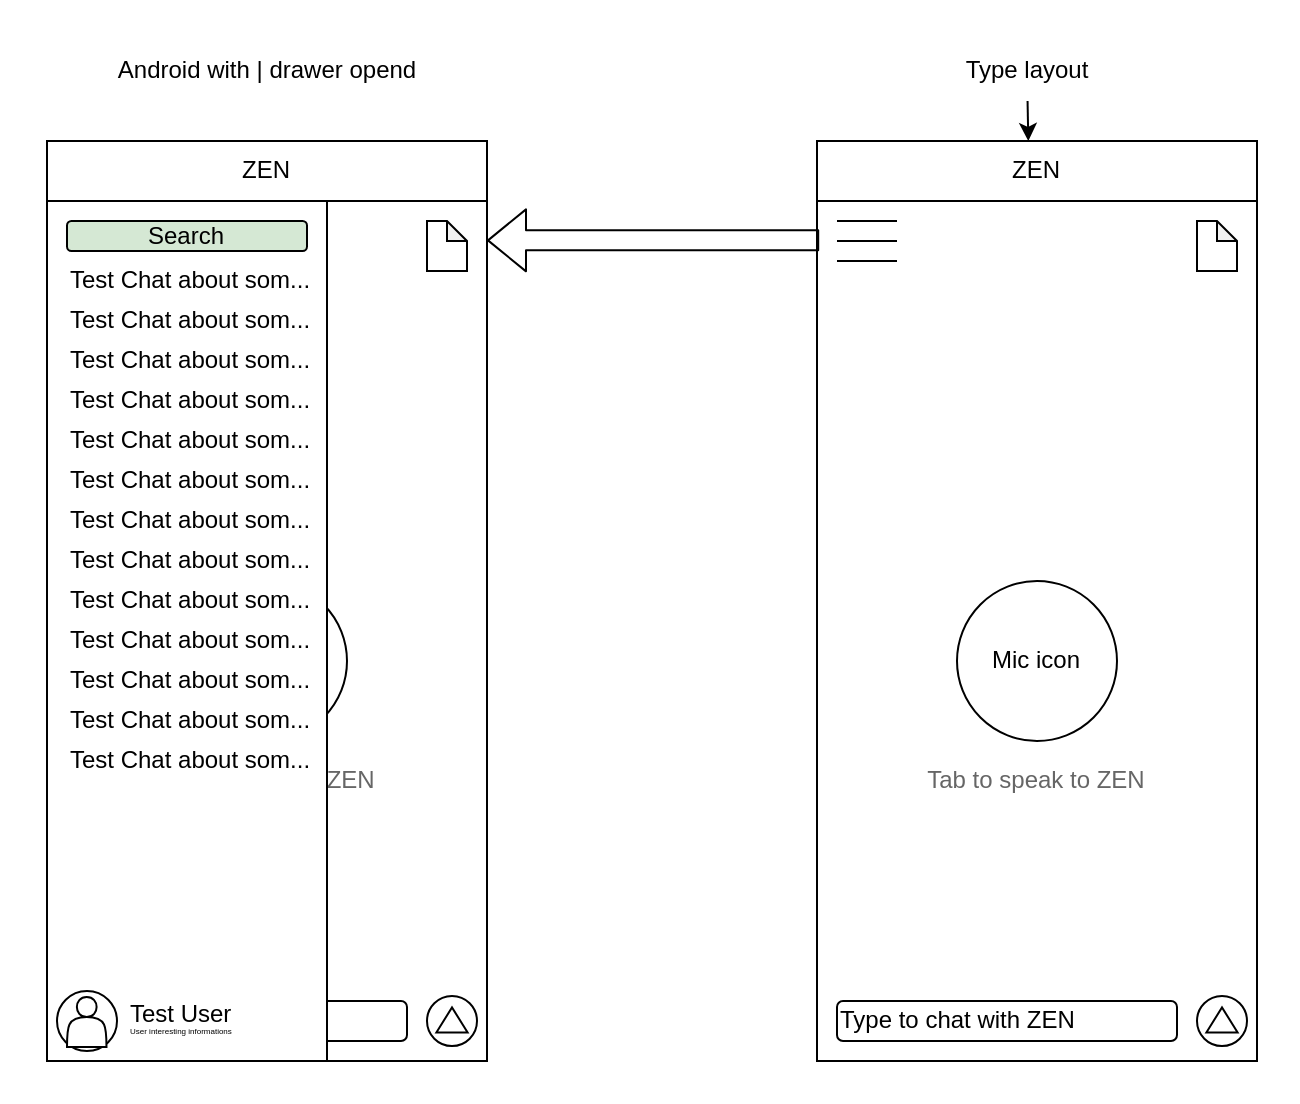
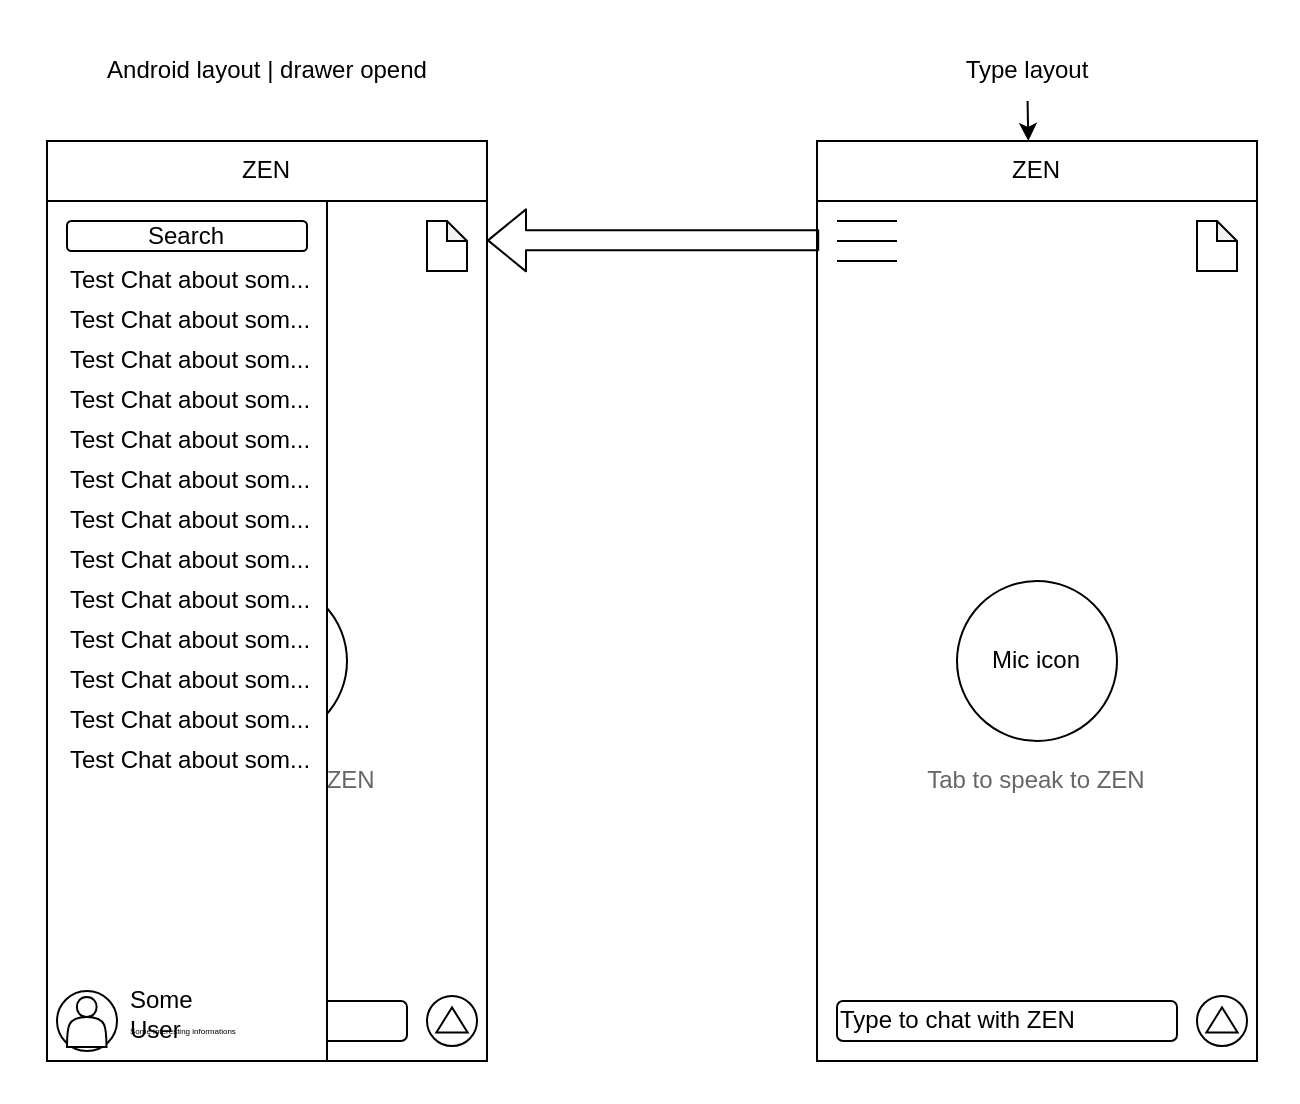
(268, 71) -> (268, 71)
(187, 236) -> (187, 236)
(188, 1015) -> (188, 1015)
(189, 1027) -> (189, 1027)
